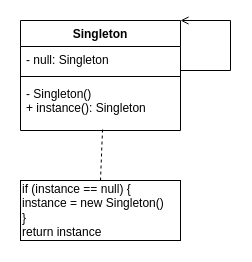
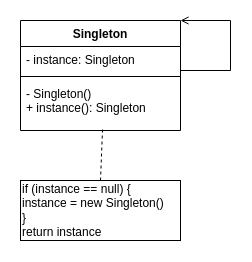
(73, 61) -> (88, 61)
